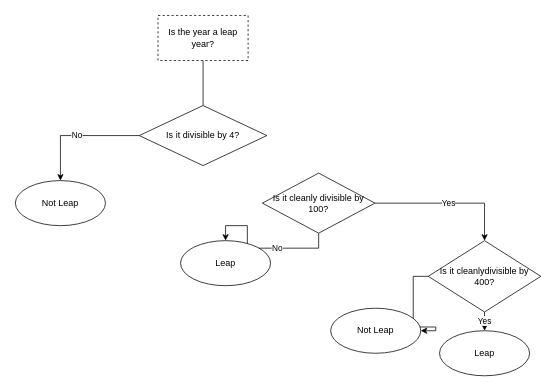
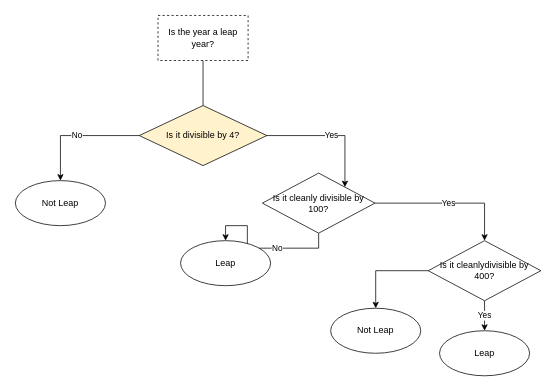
(203, 135) -> (203, 135)
none -> (307, 135)
(484, 276) -> (484, 270)
